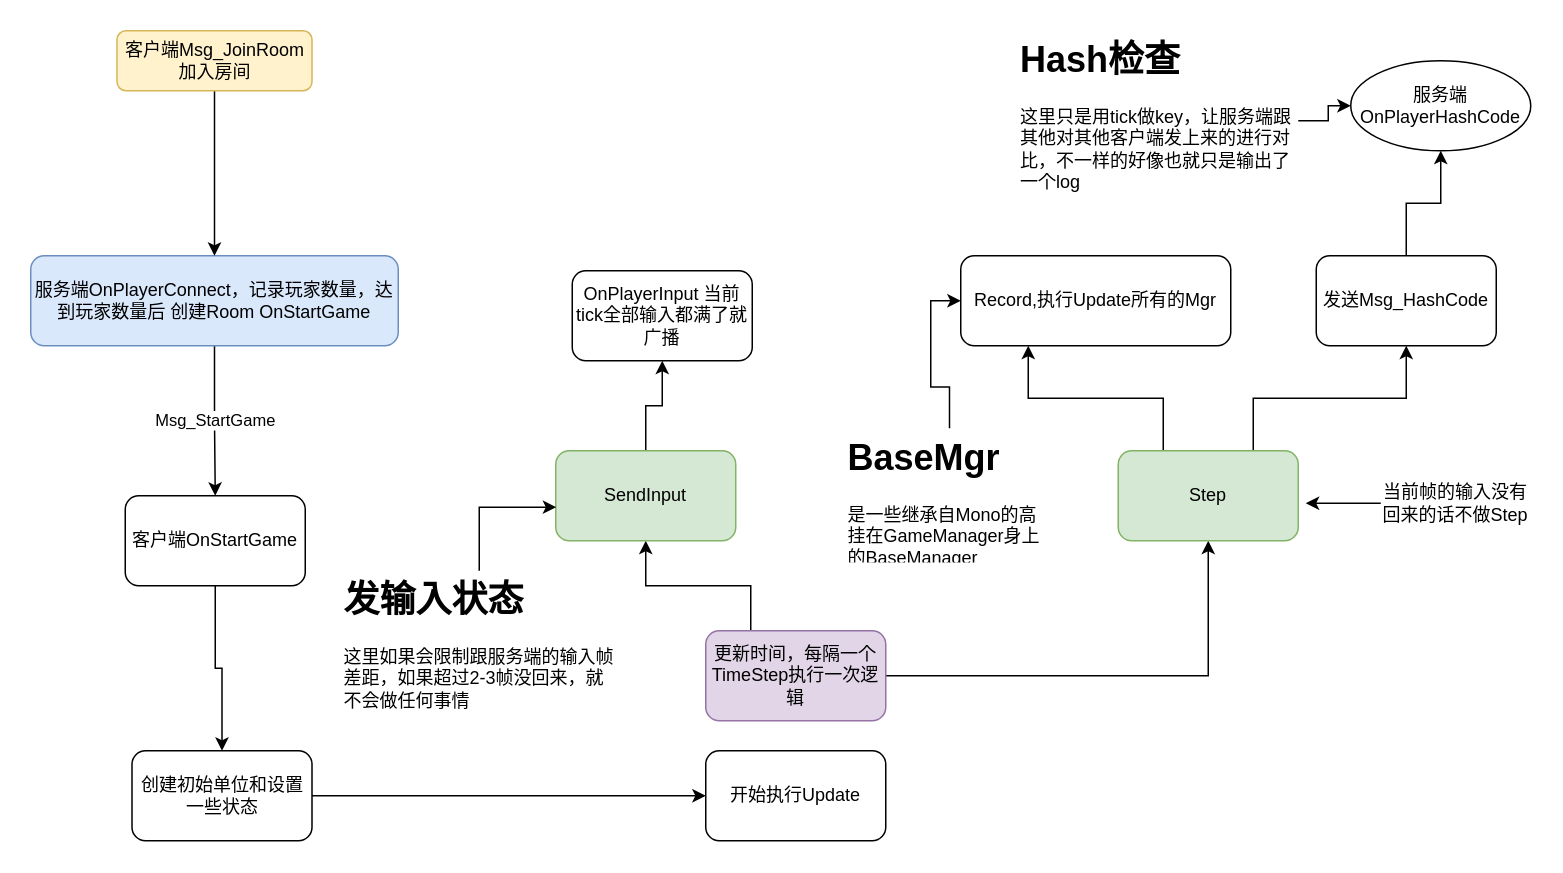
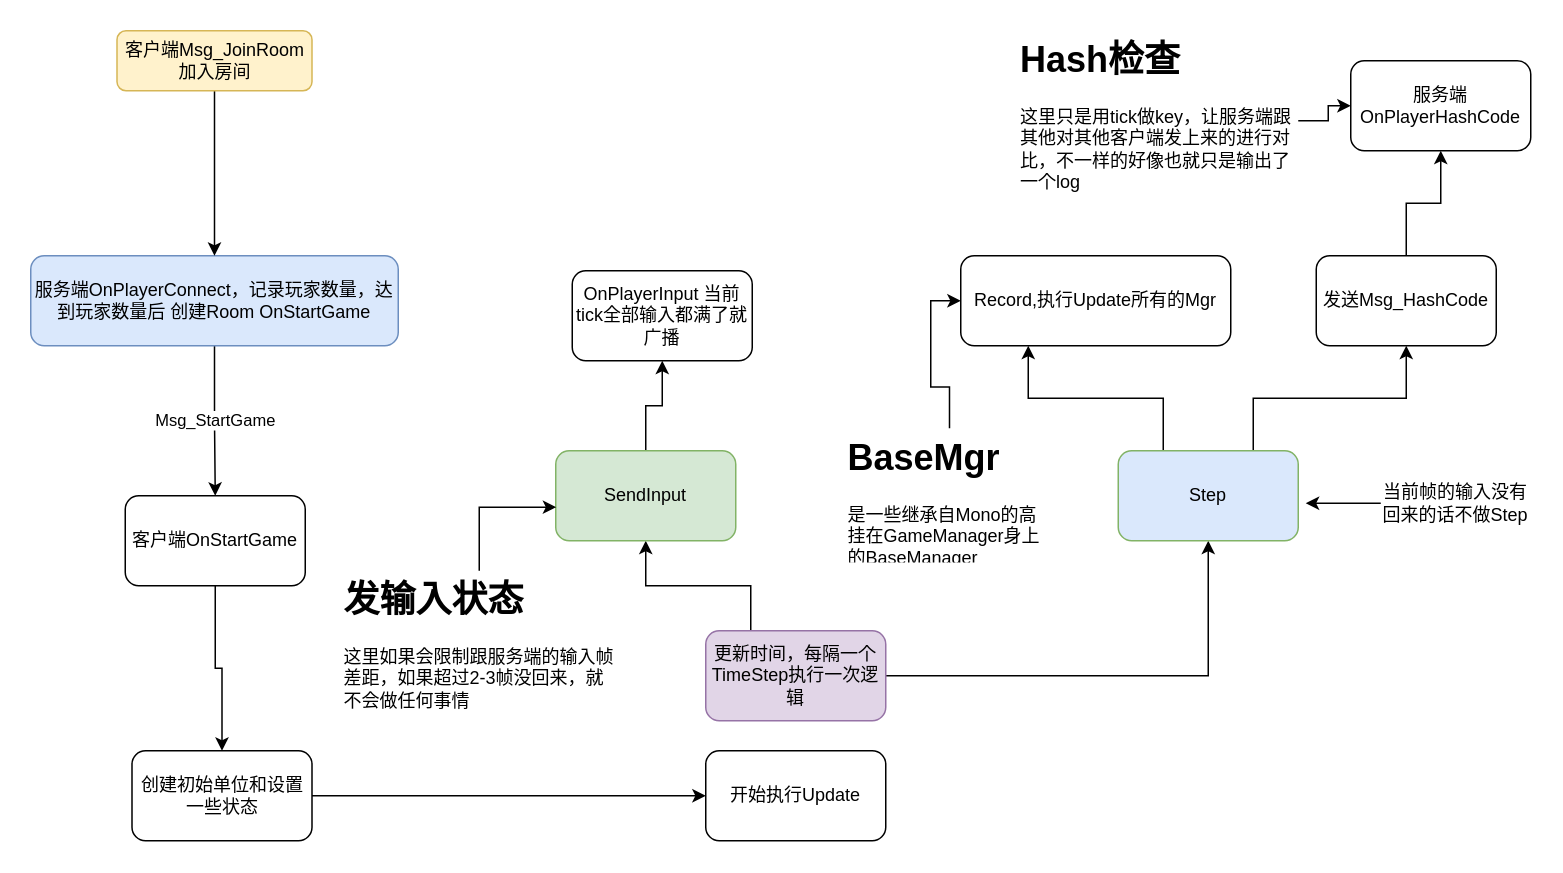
(1441, 106) -> (1441, 106)
(1208, 496) -> (1208, 496)
